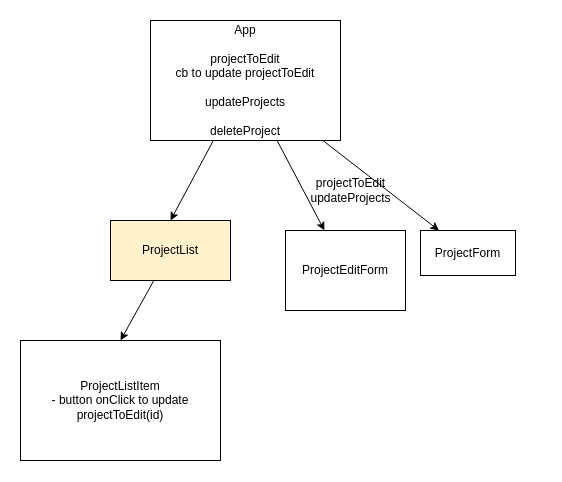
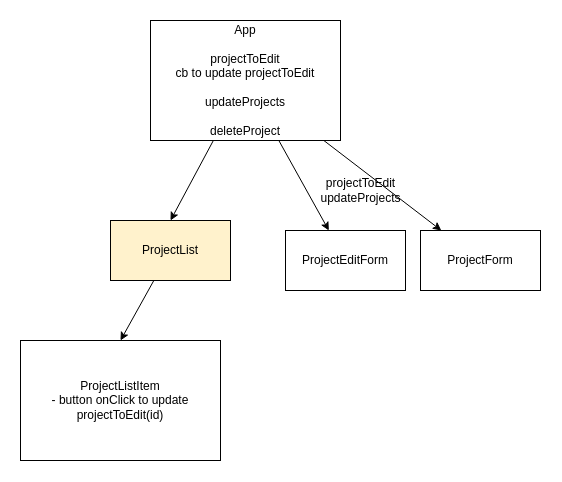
(351, 191) -> (361, 191)
(468, 253) -> (481, 261)
(346, 271) -> (346, 261)
